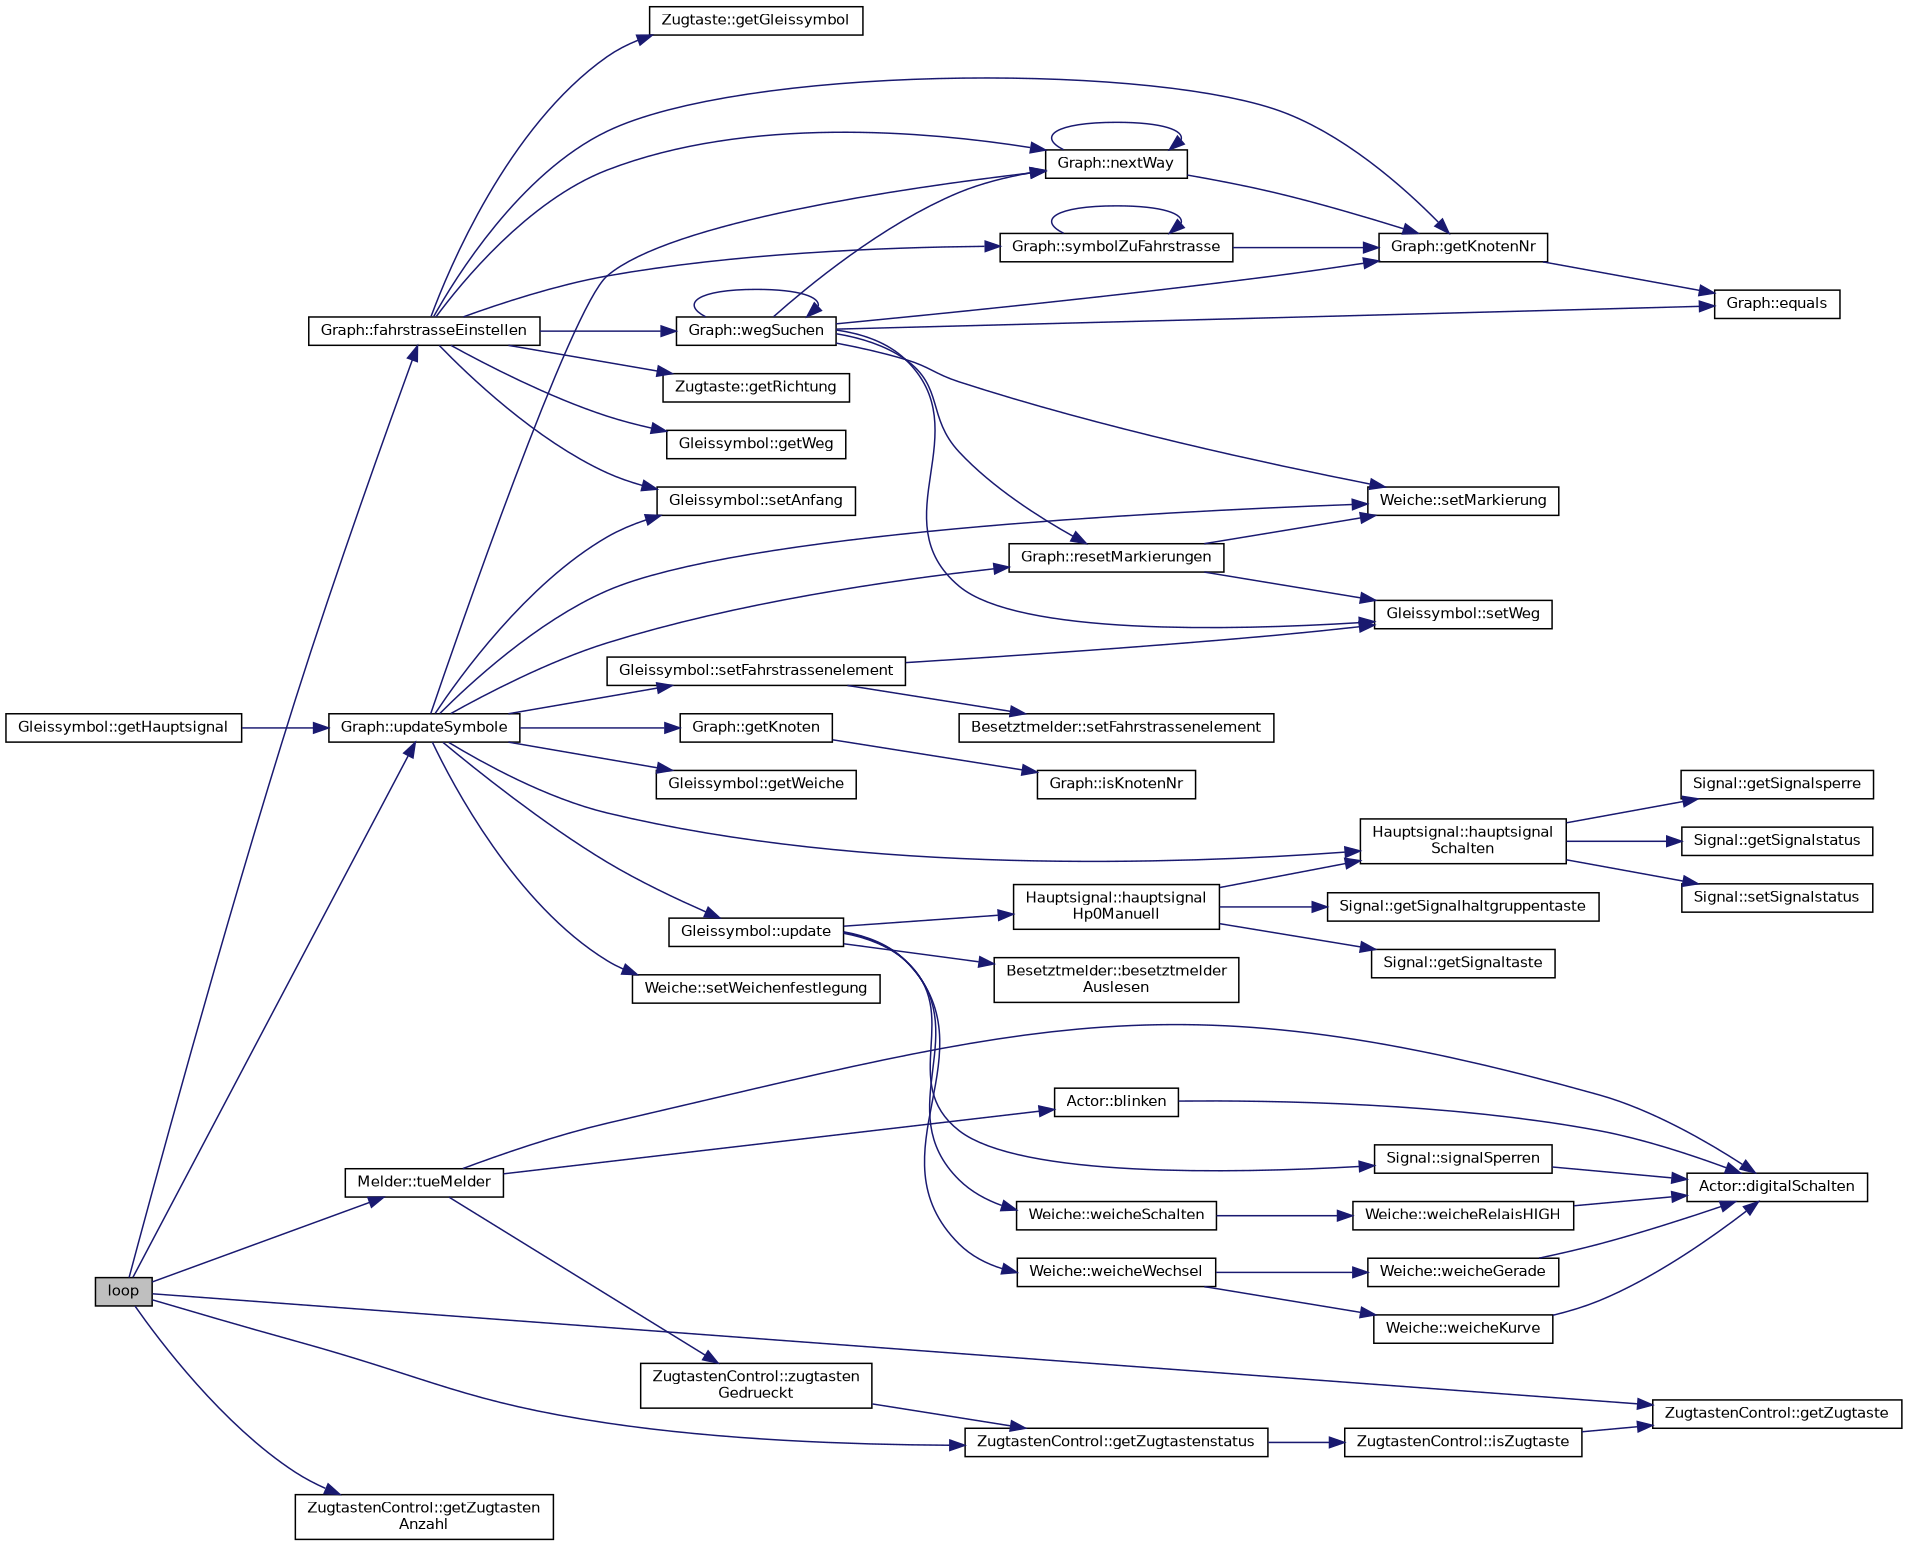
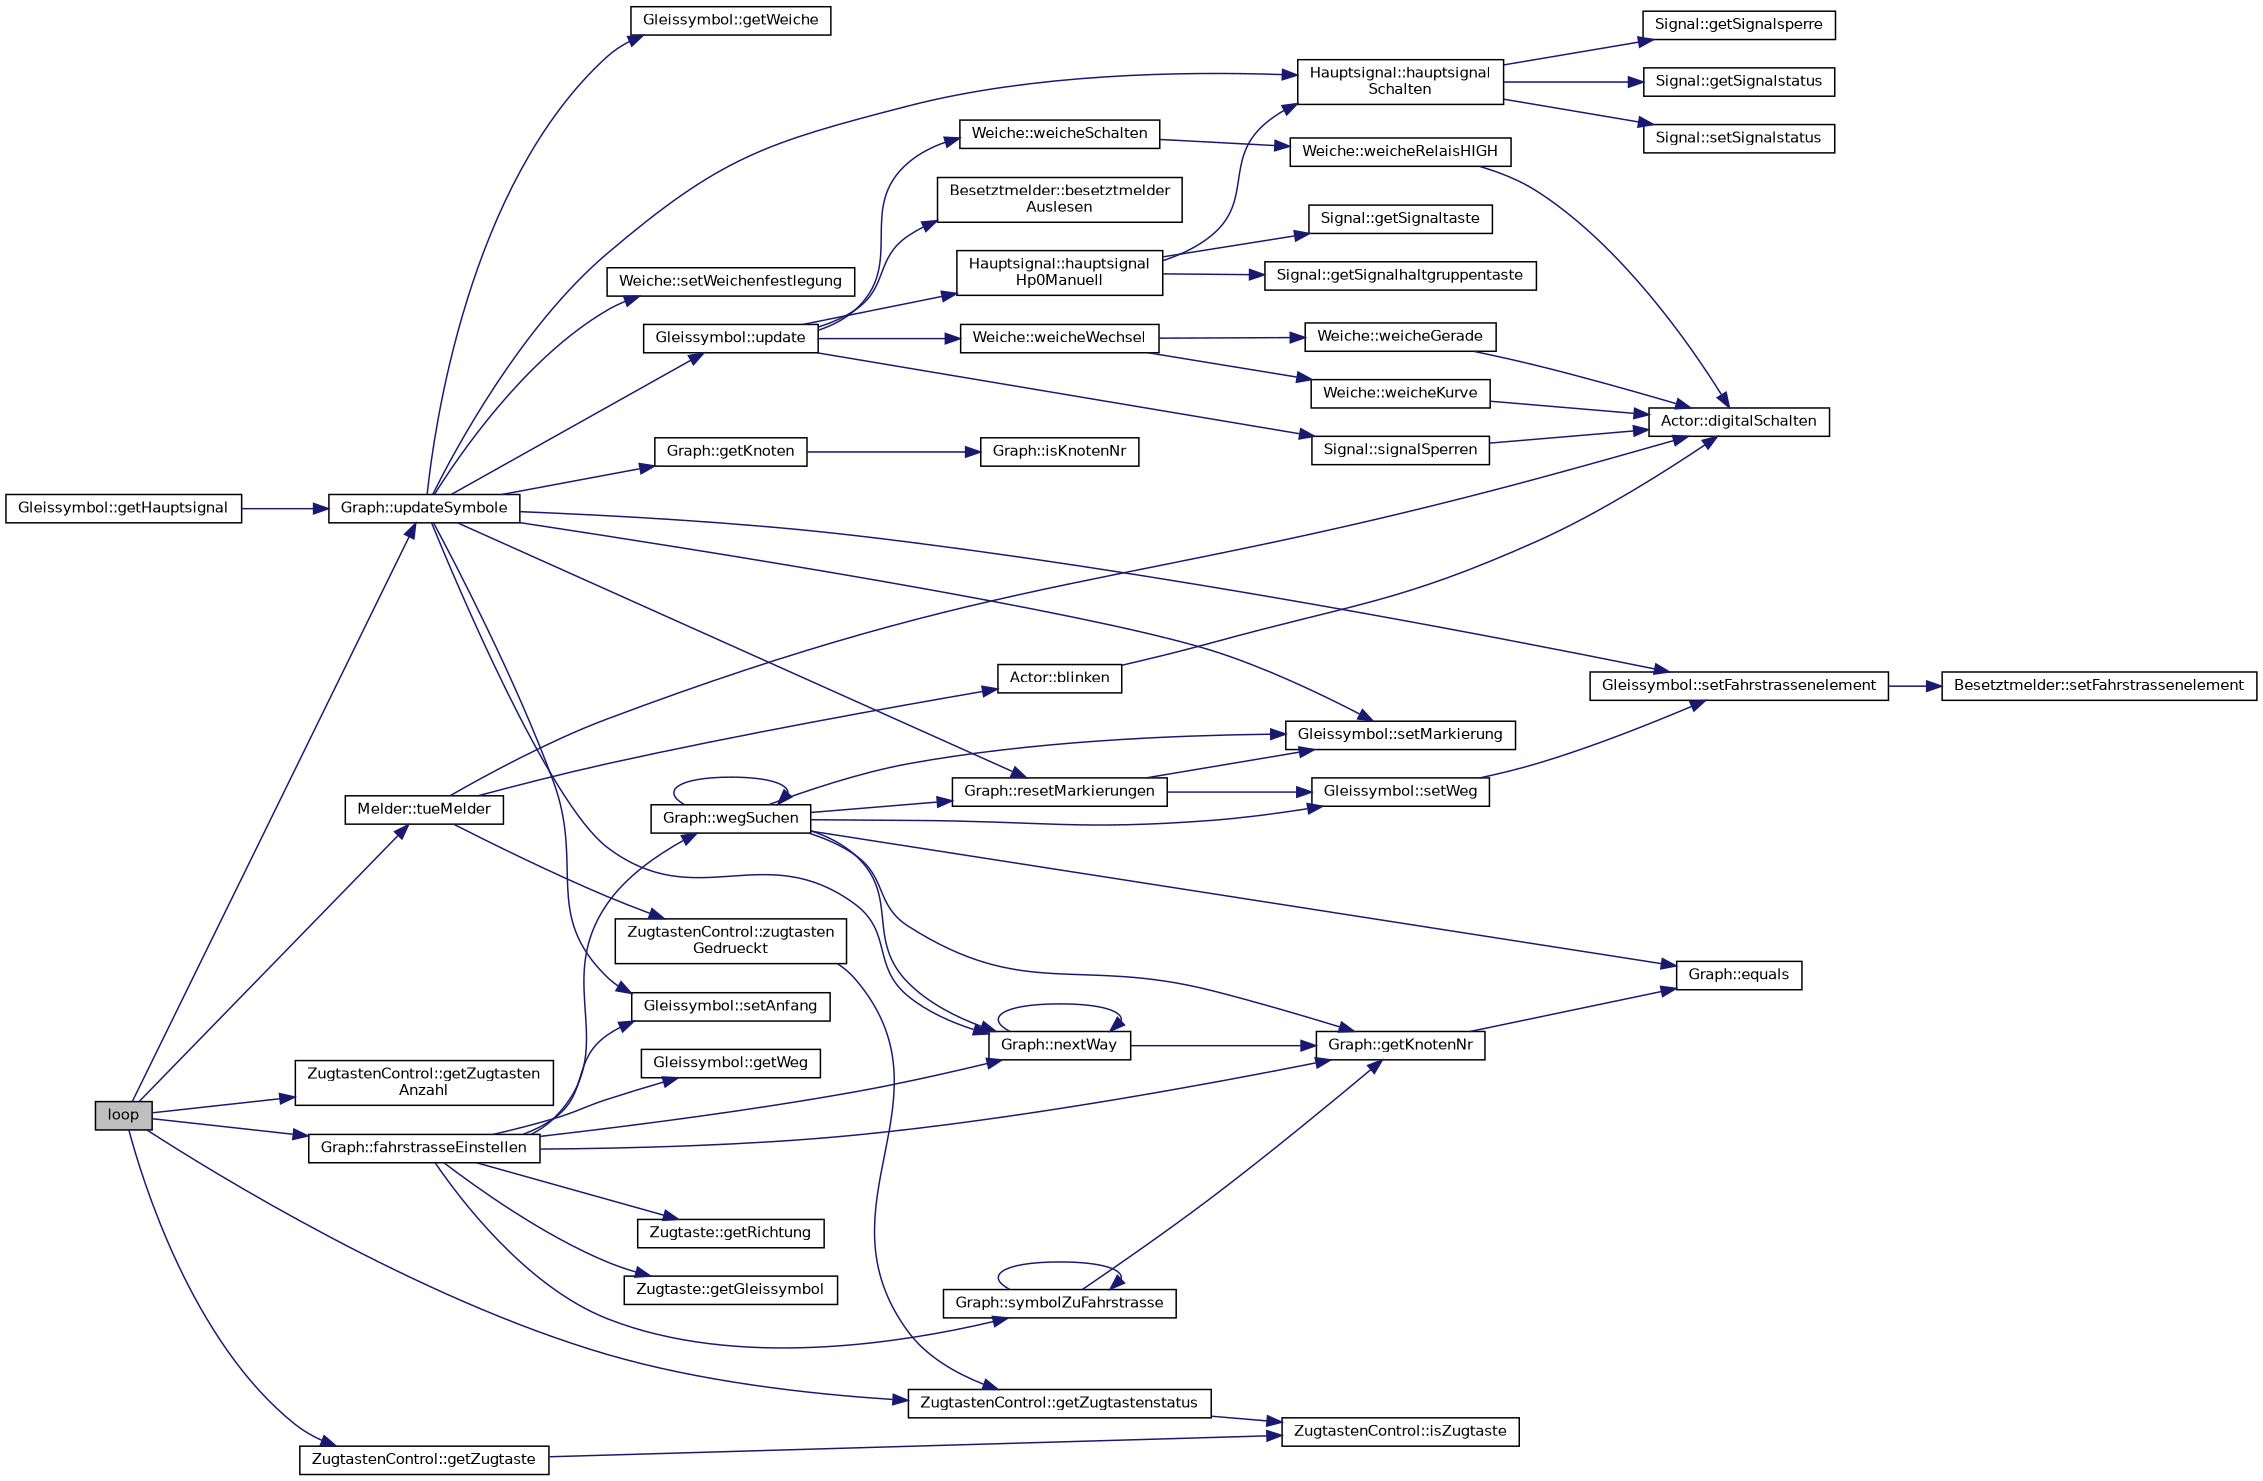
(1463, 501) -> (1401, 735)
(1133, 647) -> (1588, 747)
(1610, 1429) -> (908, 1446)
